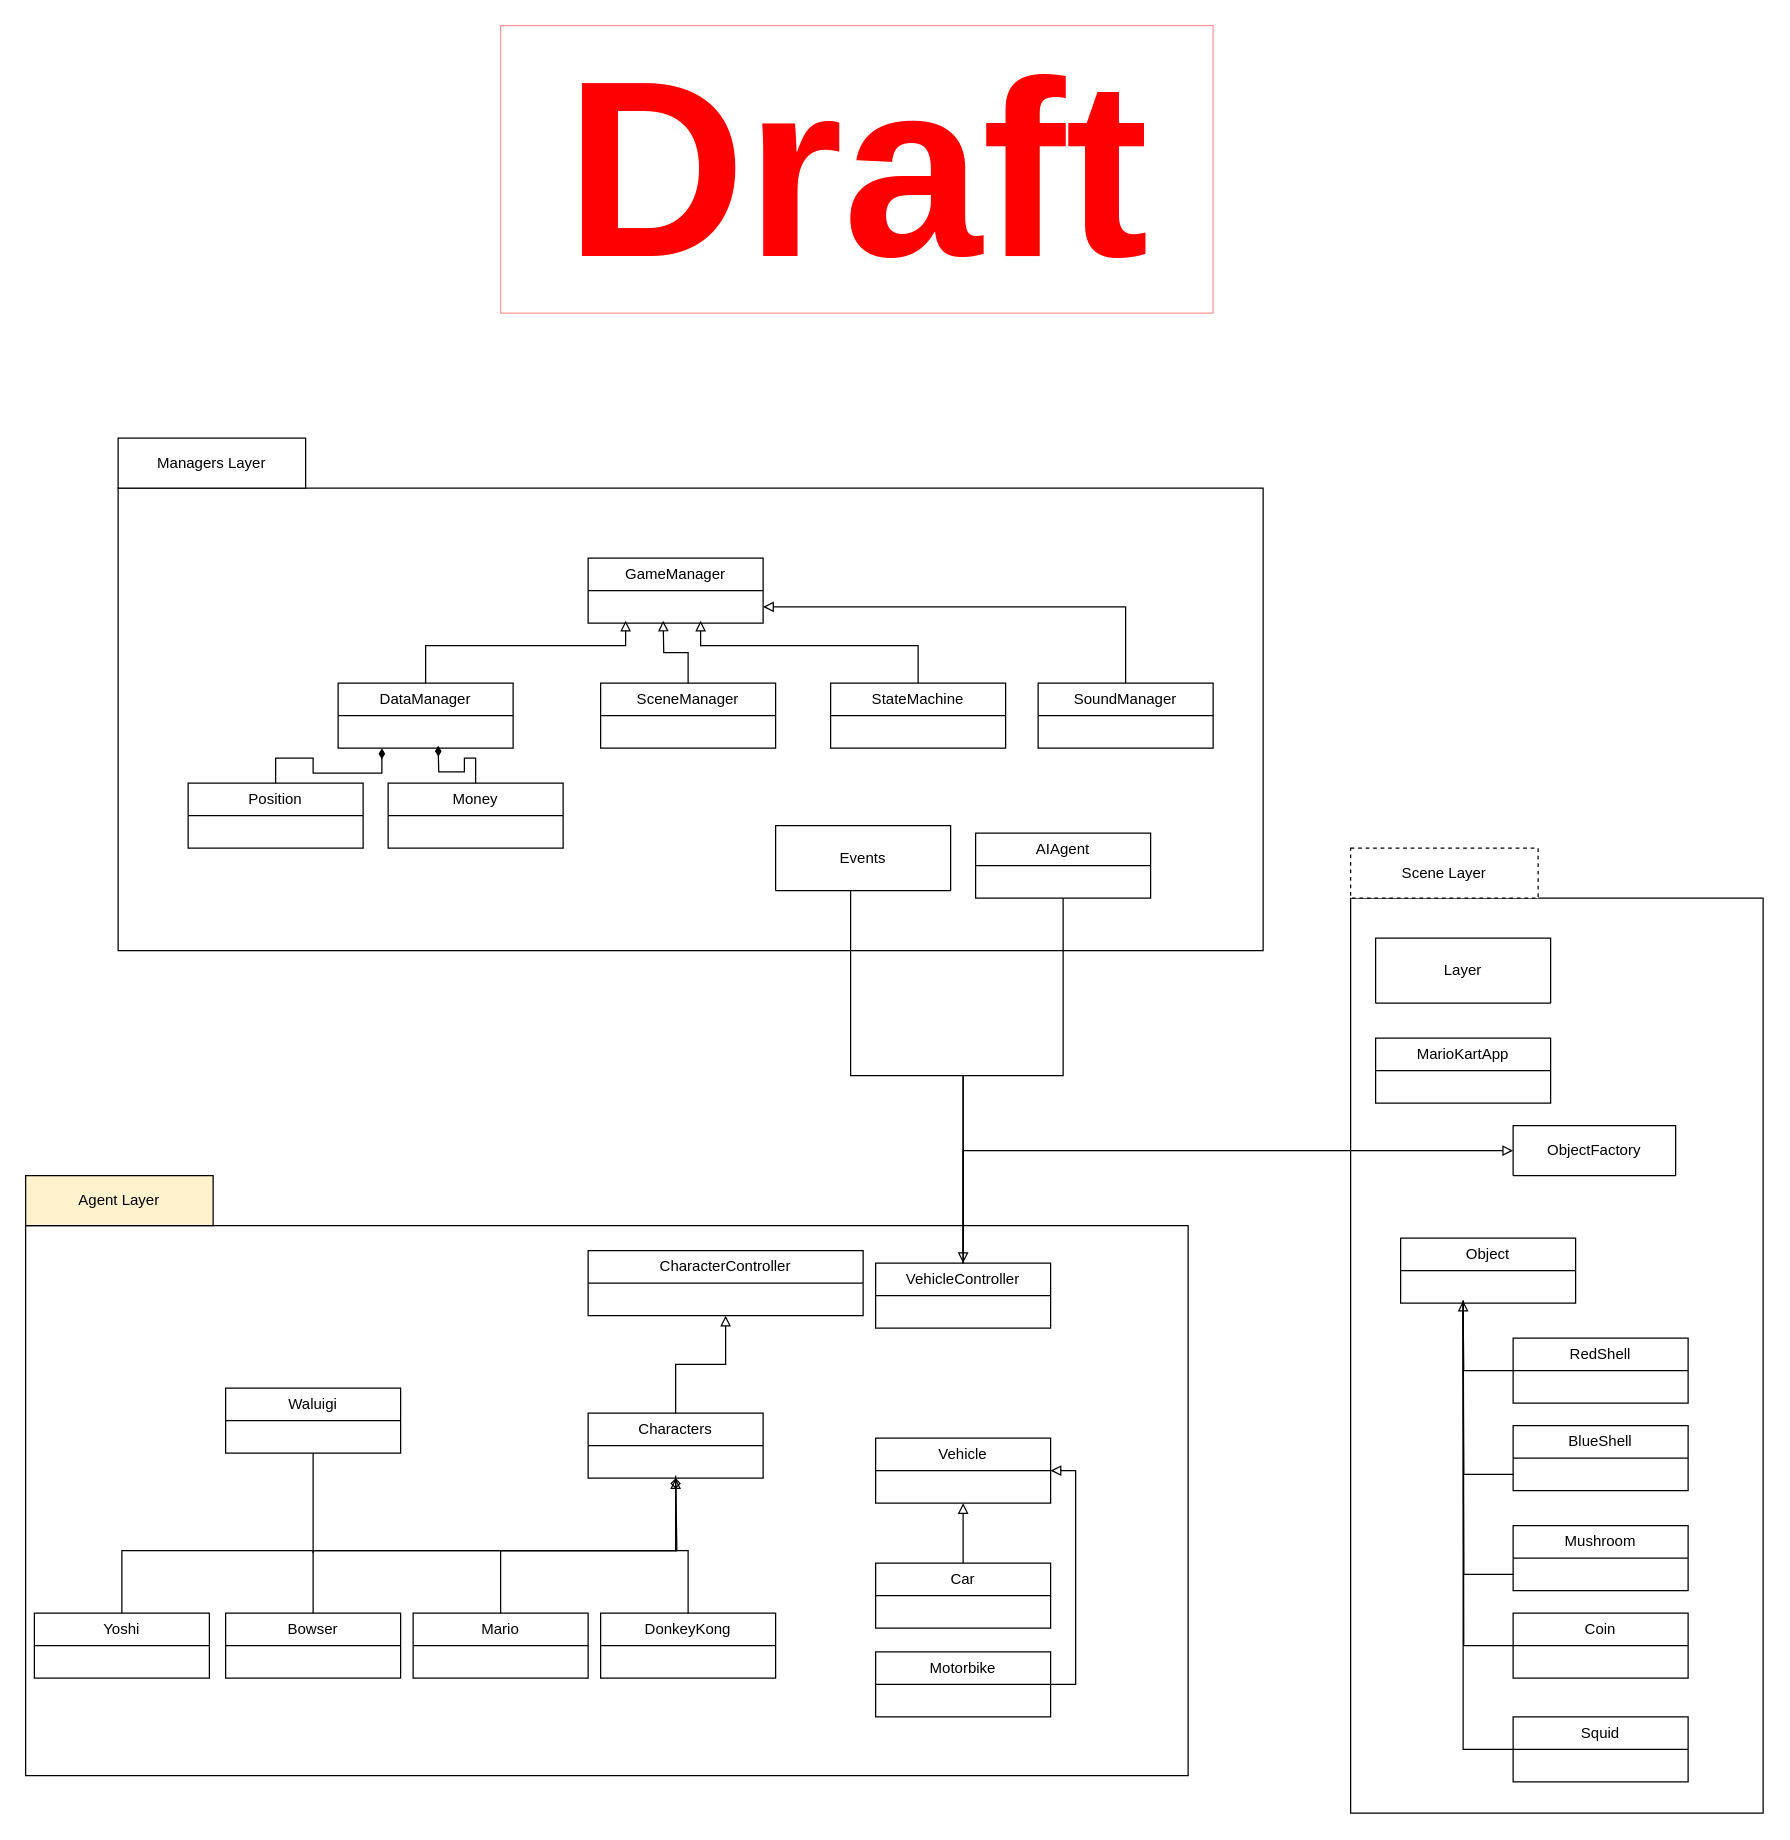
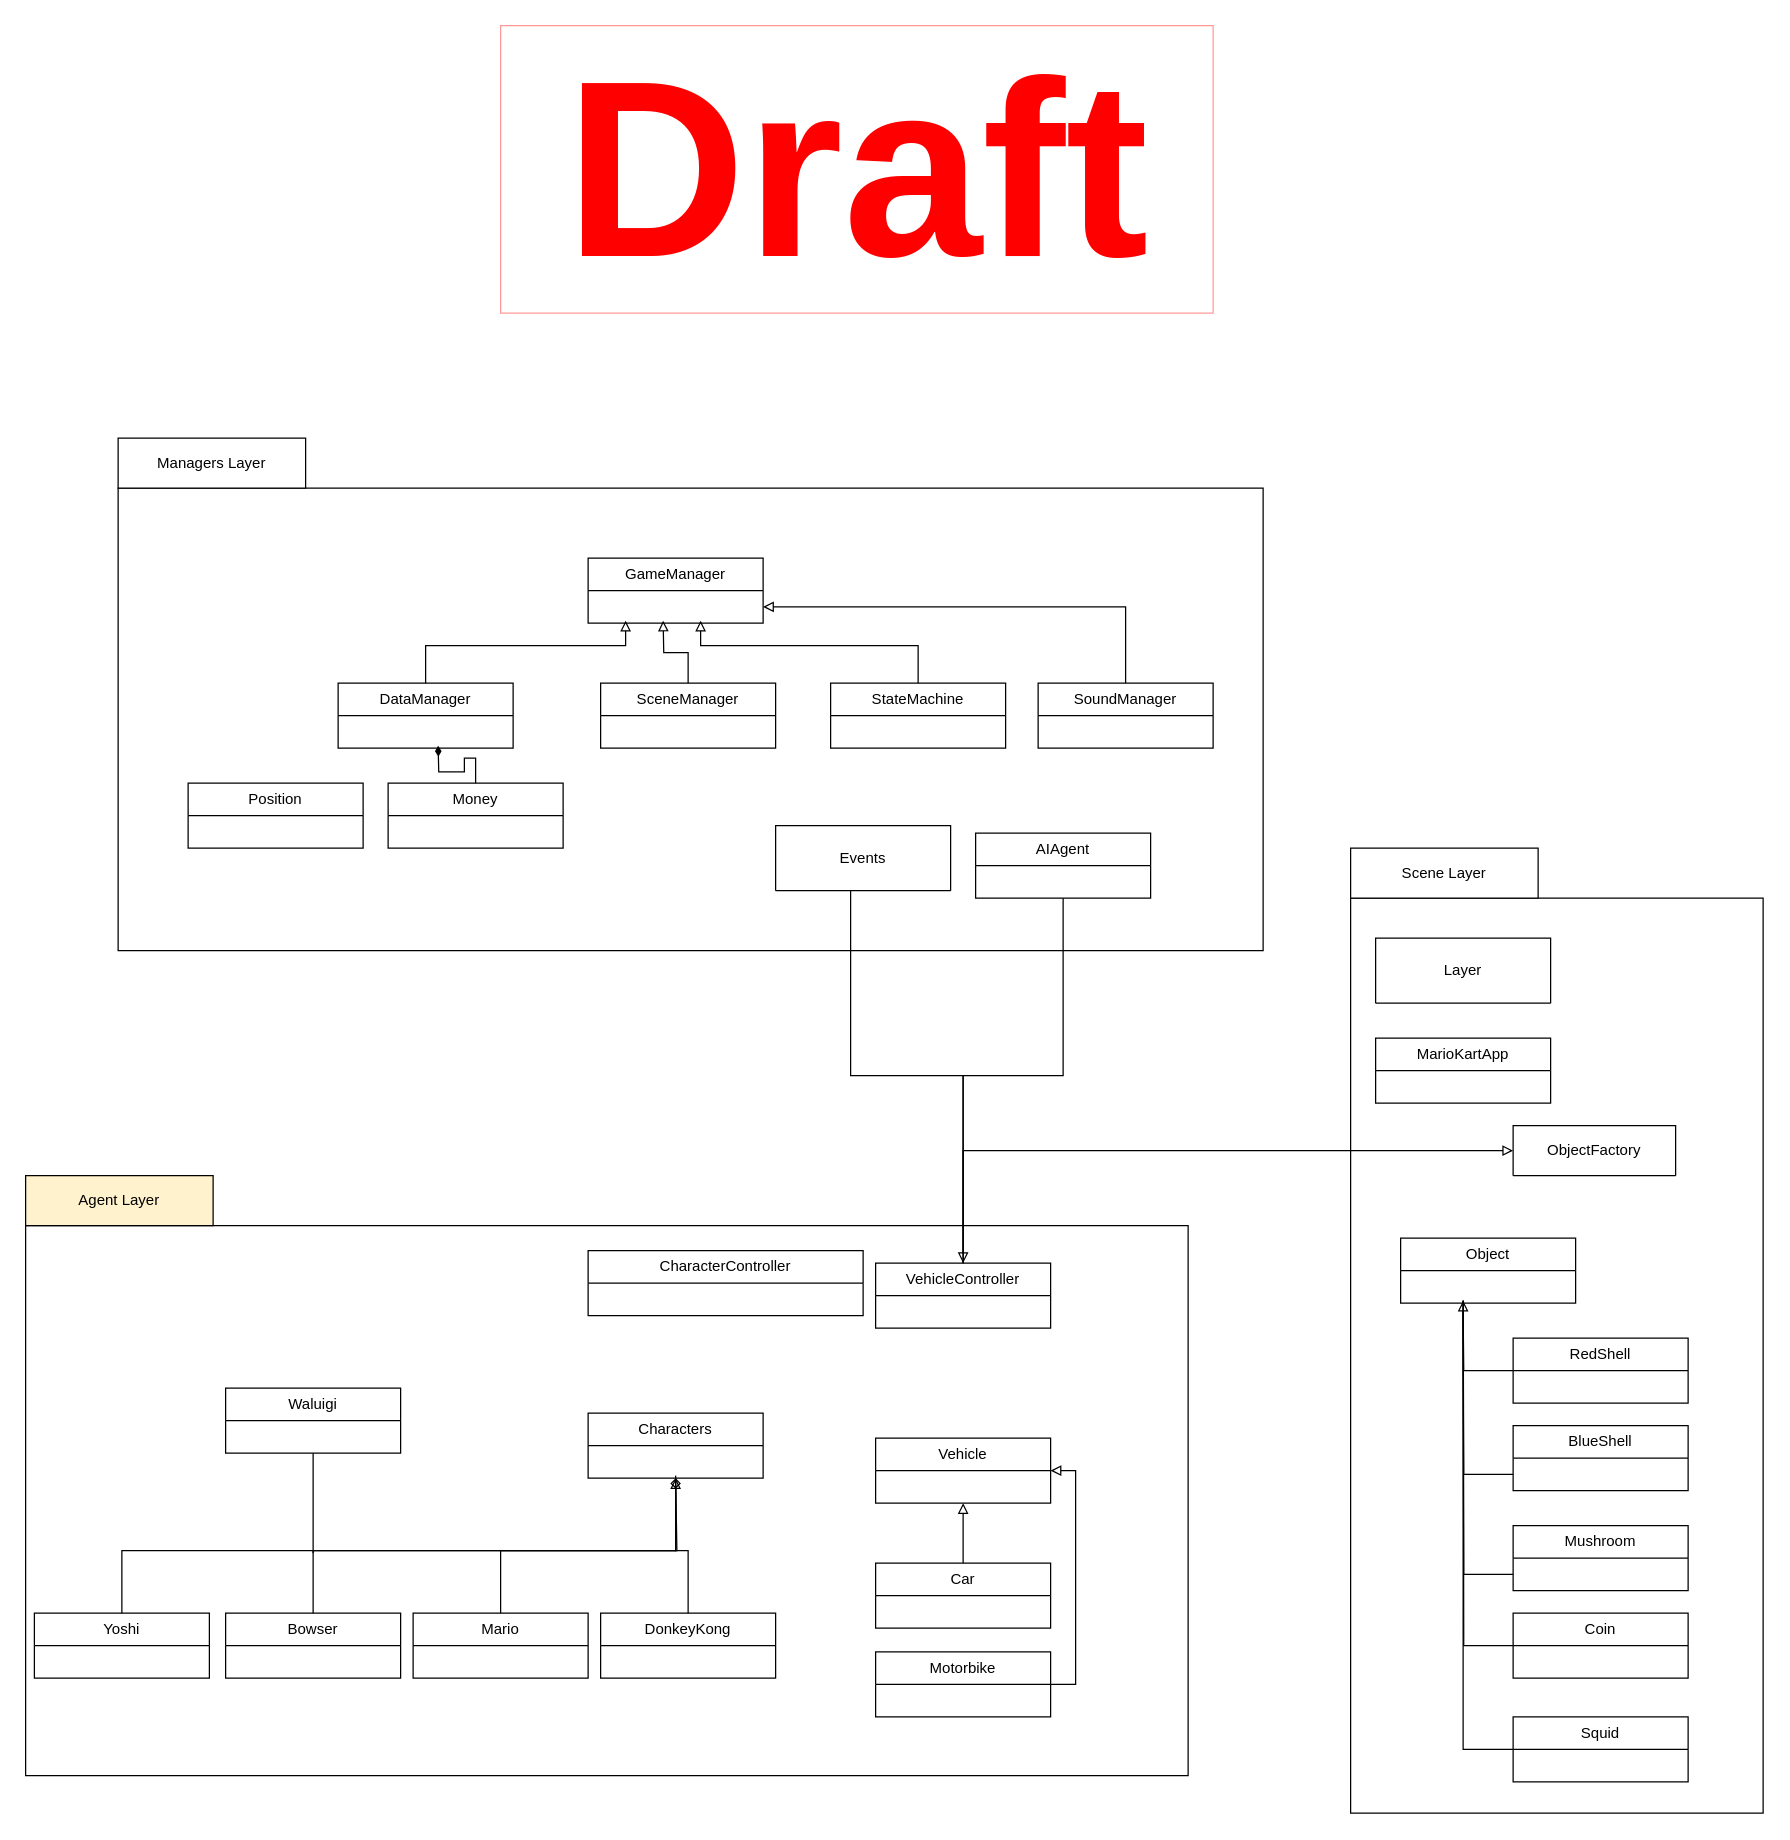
(317, 773) -> none
(1444, 873) -> (1444, 873)
(697, 1364) -> none
